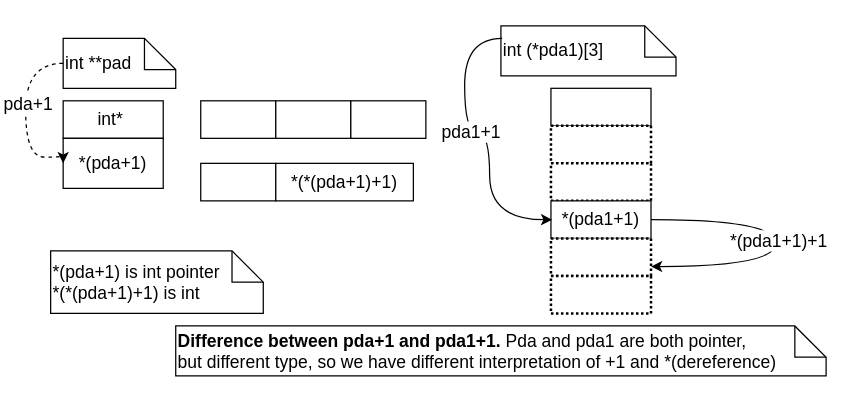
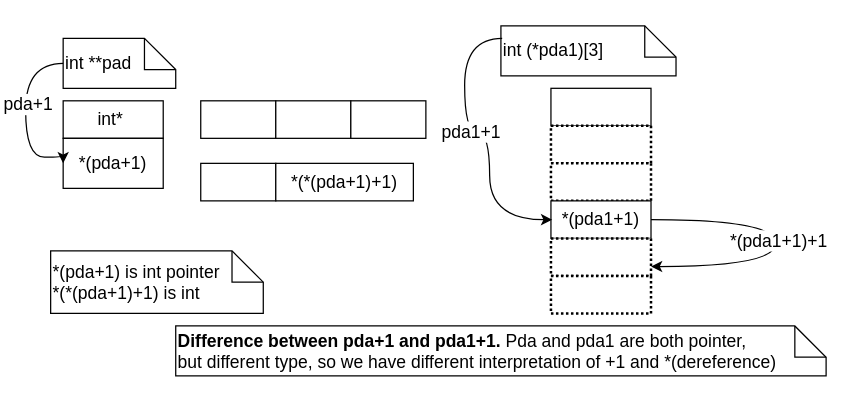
(30, 144) -> (30, 144)
